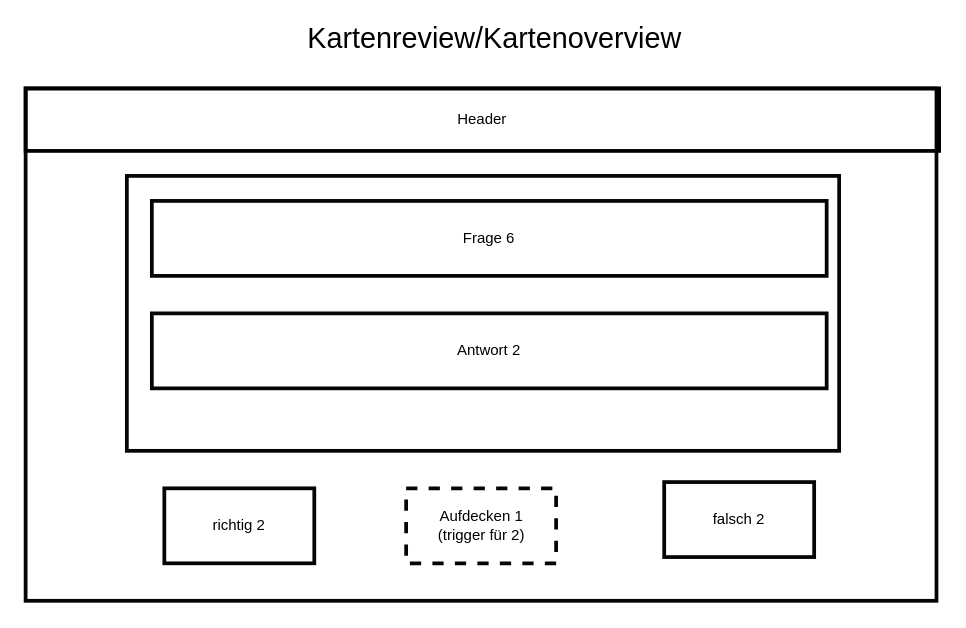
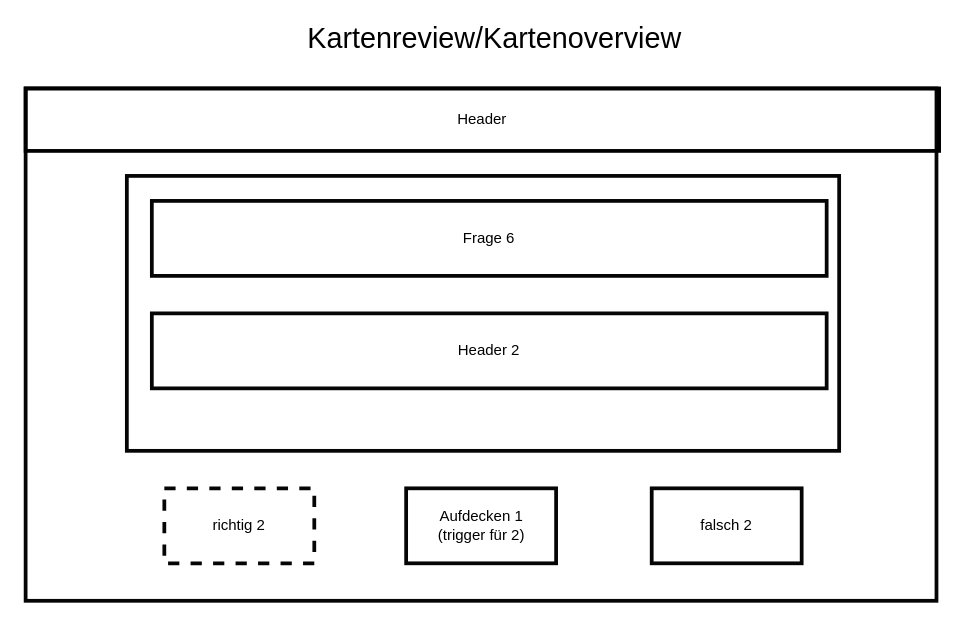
(489, 351) -> (489, 351)
(739, 519) -> (727, 526)
(239, 526) -> (239, 526)
(481, 526) -> (481, 526)
